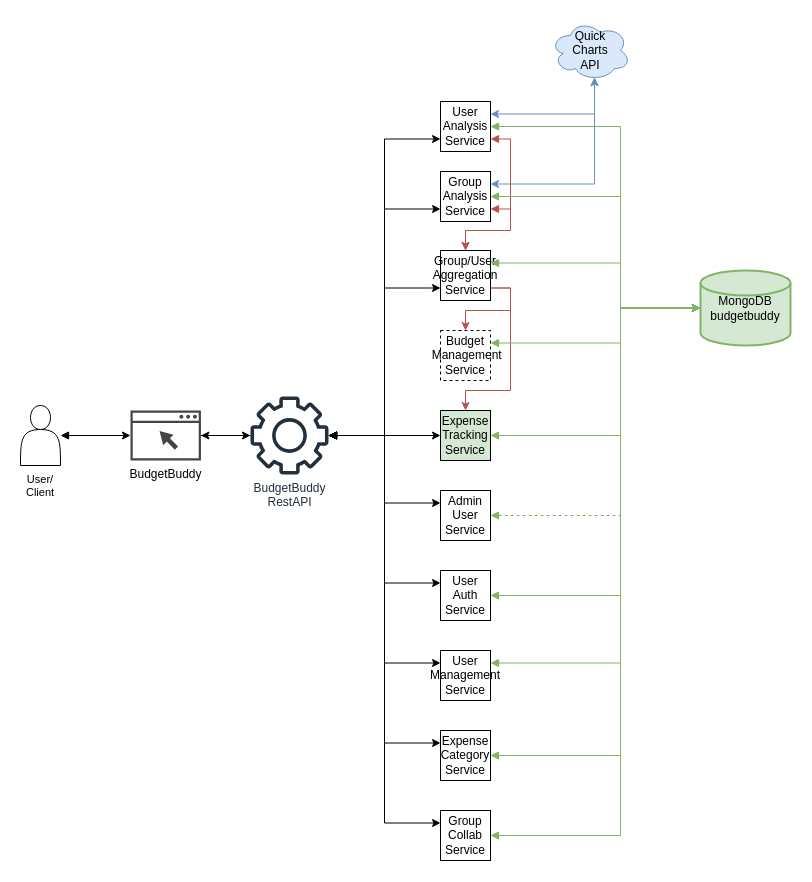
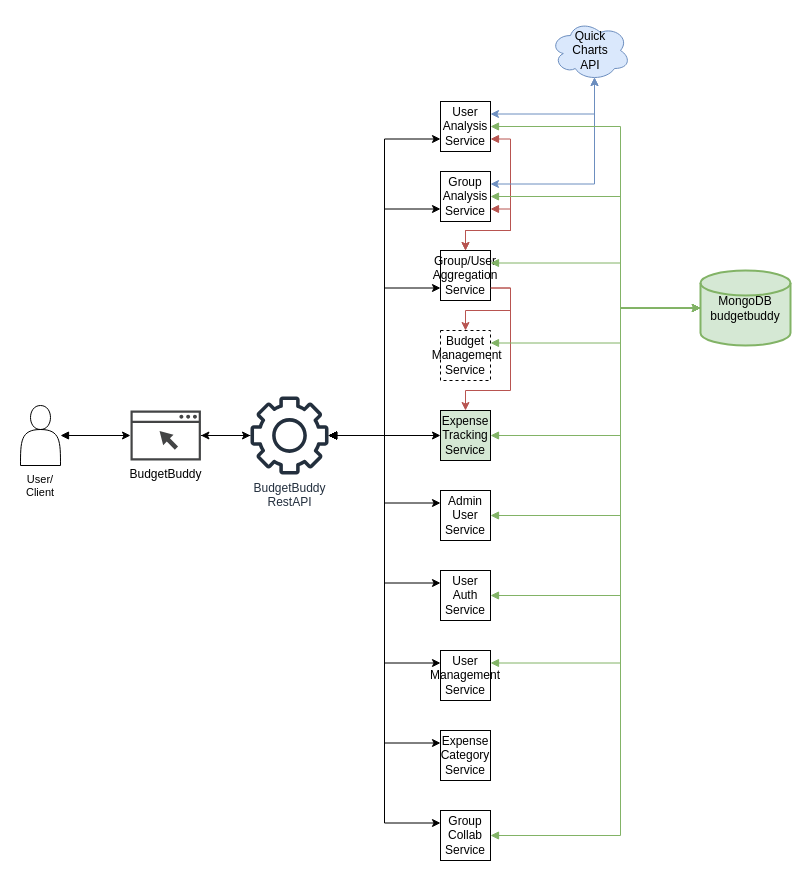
(559, 516) -> (559, 516)
(558, 756) -> none
